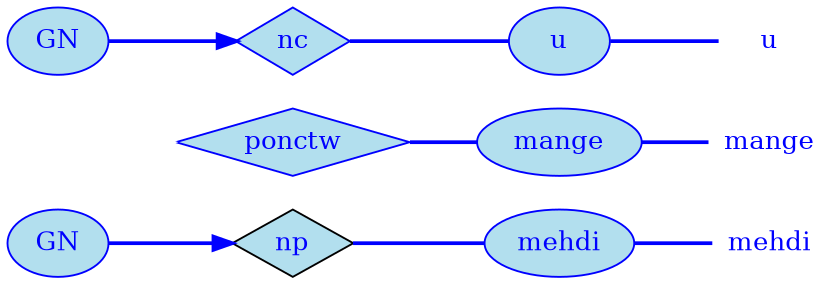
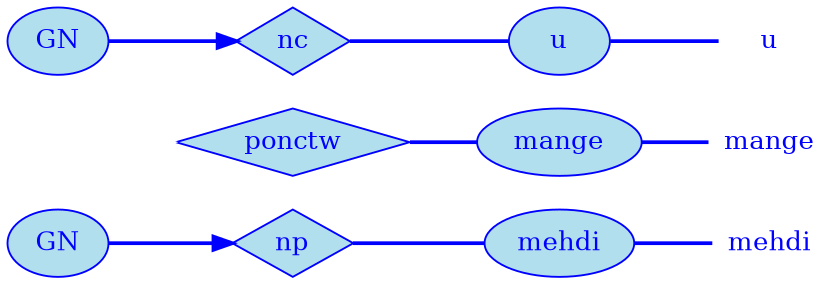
(293, 243) -> (293, 243)
